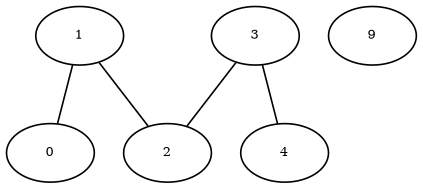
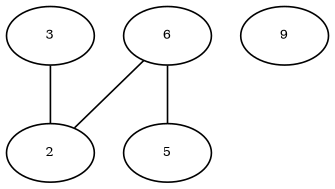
(80, 36) -> (168, 36)
(50, 153) -> (168, 153)
(285, 153) -> none
